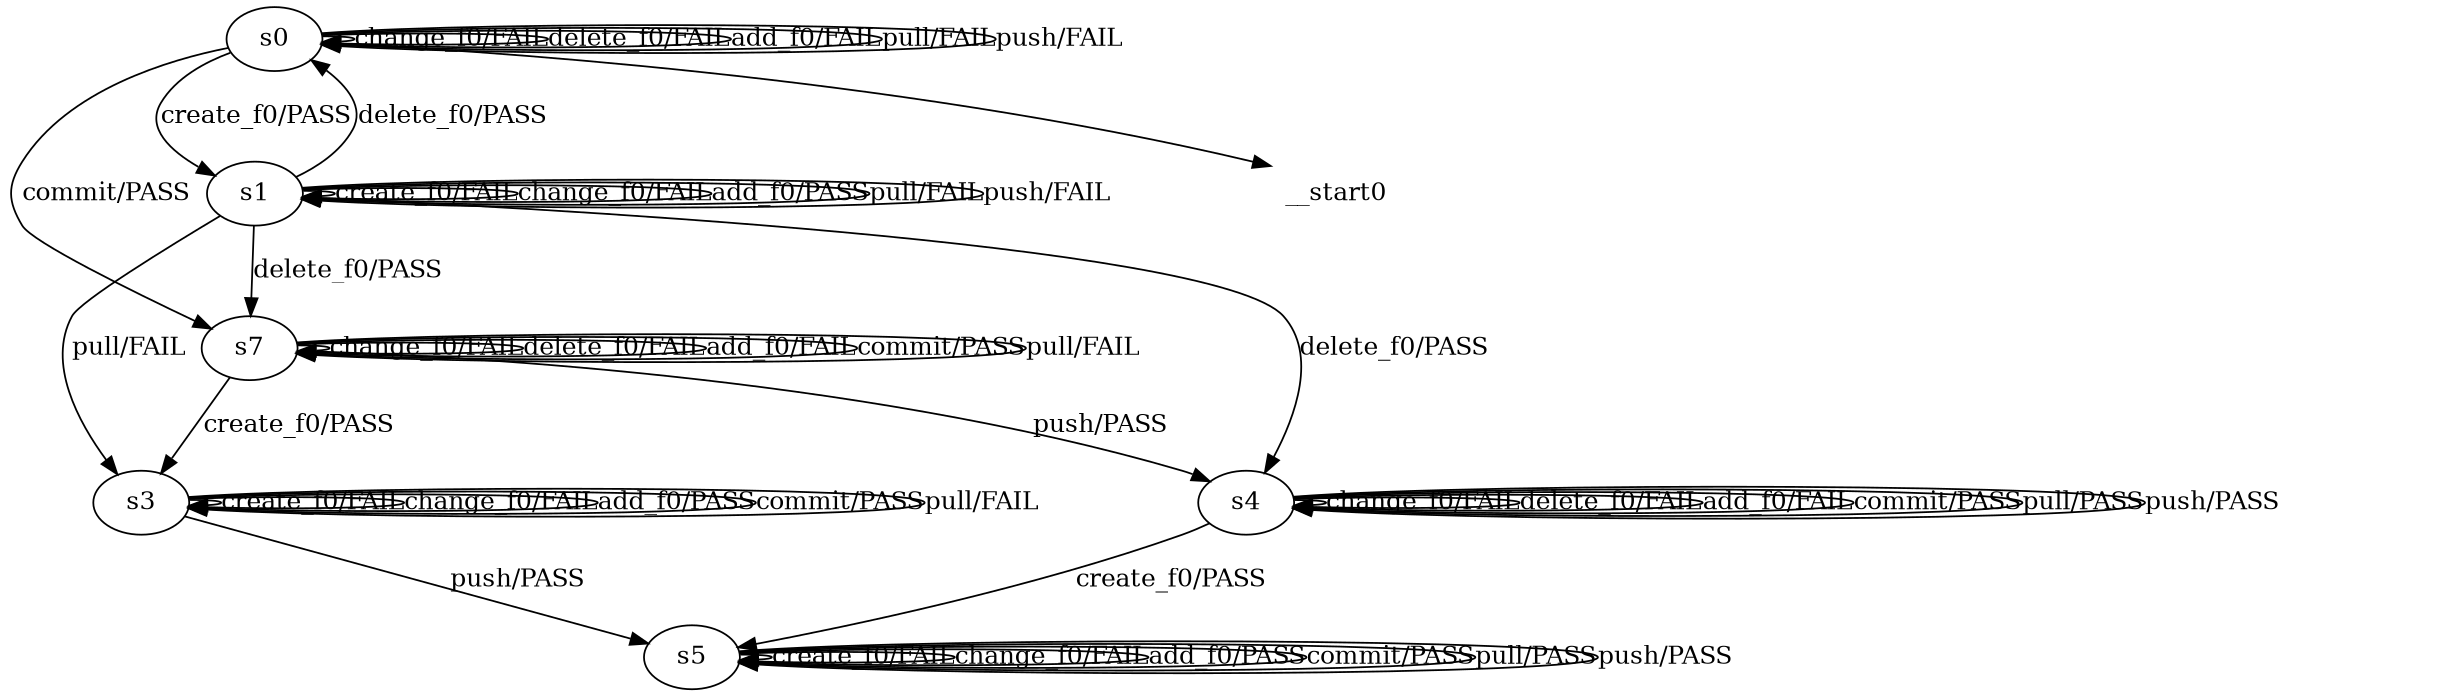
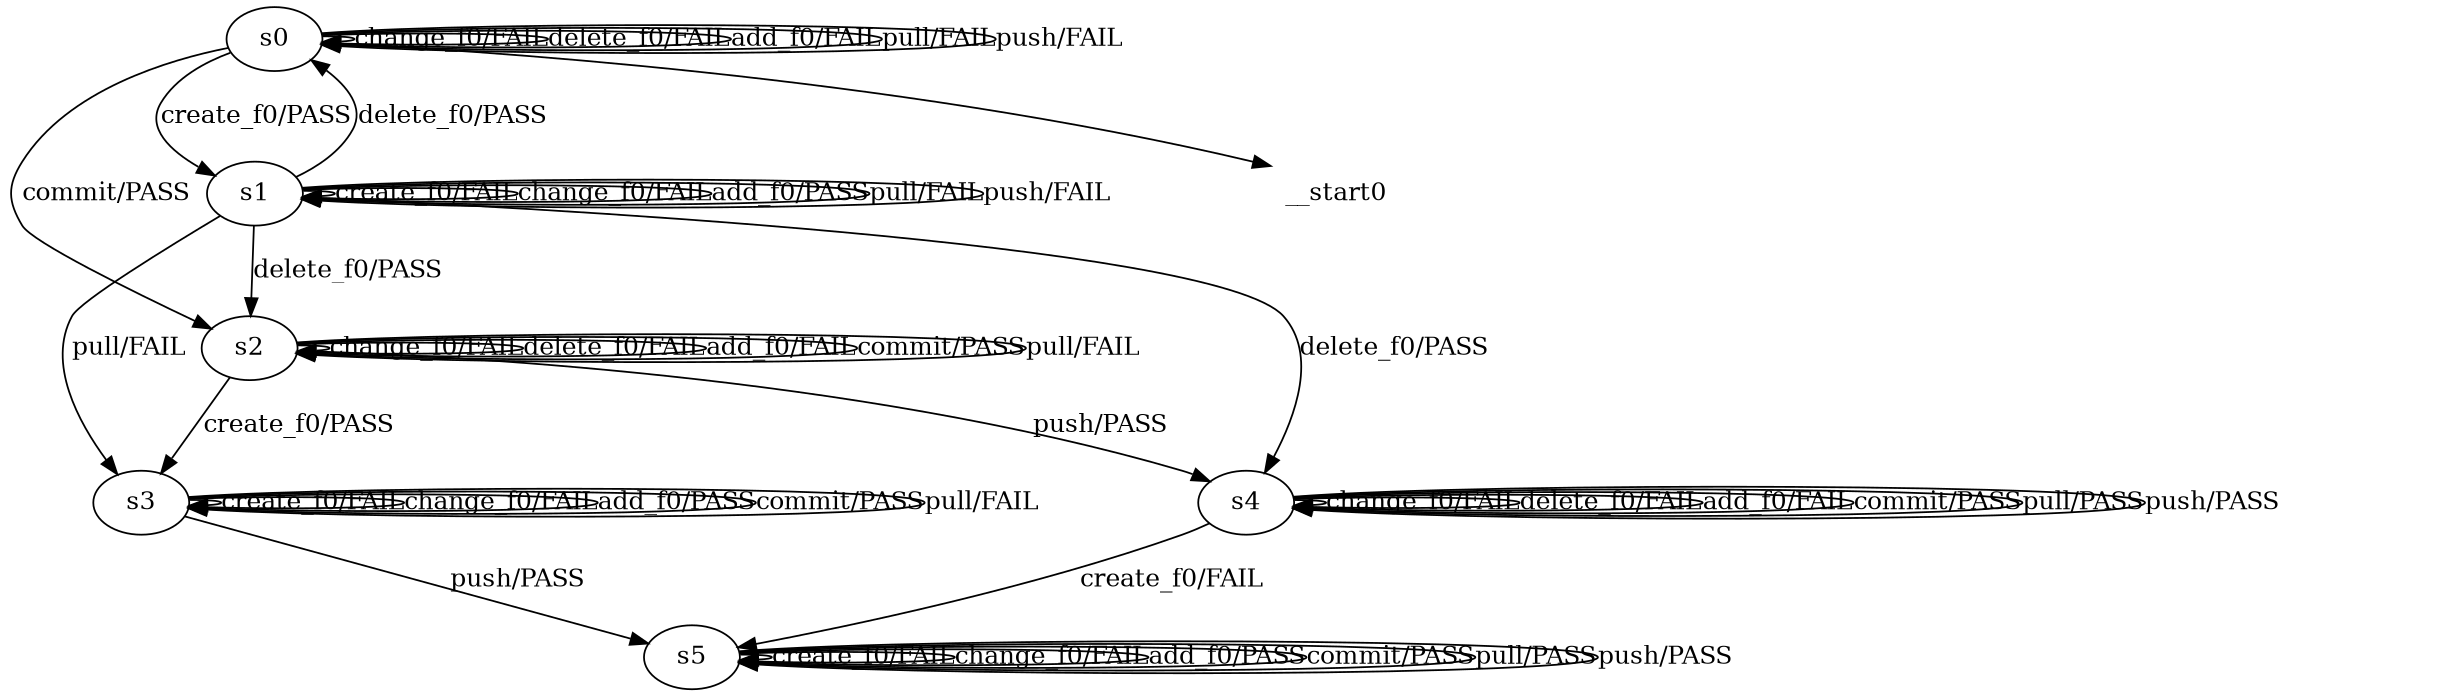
(250, 348) -> (250, 348)
(1172, 580) -> (1172, 580)
